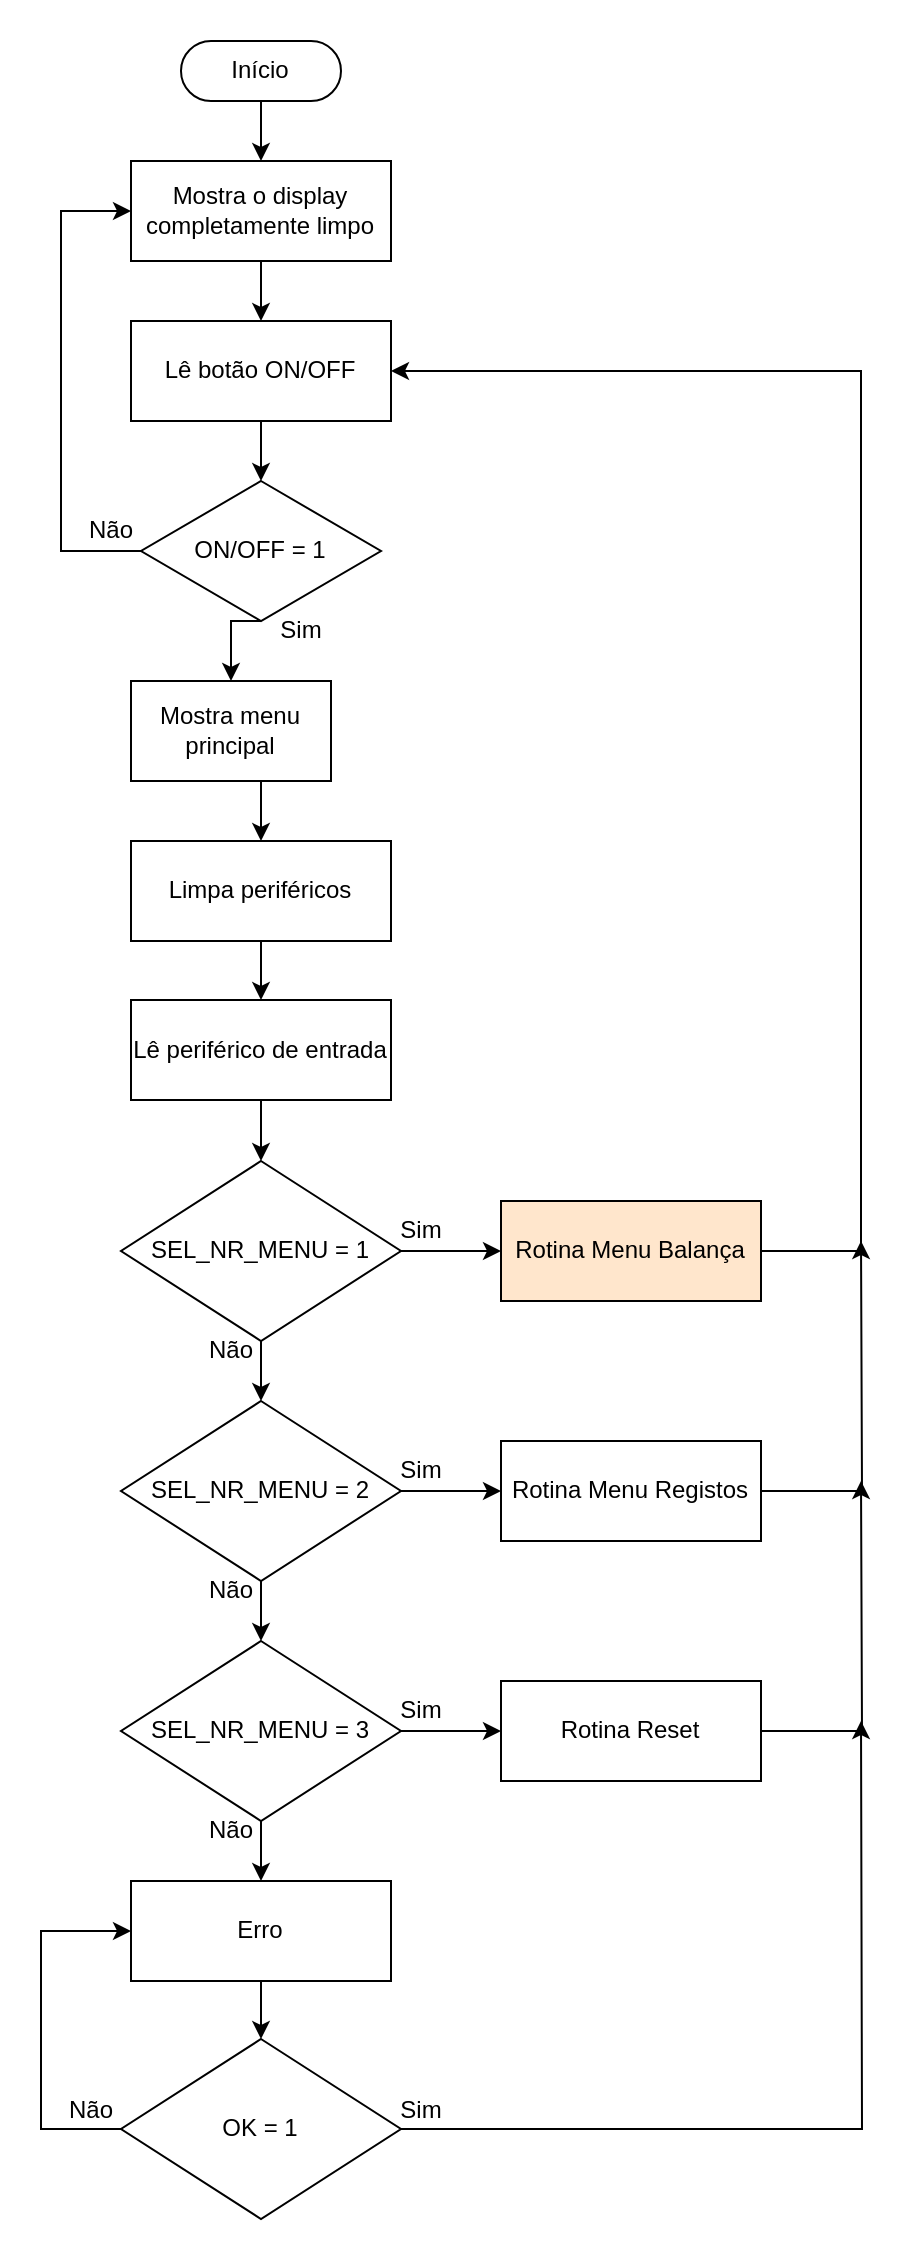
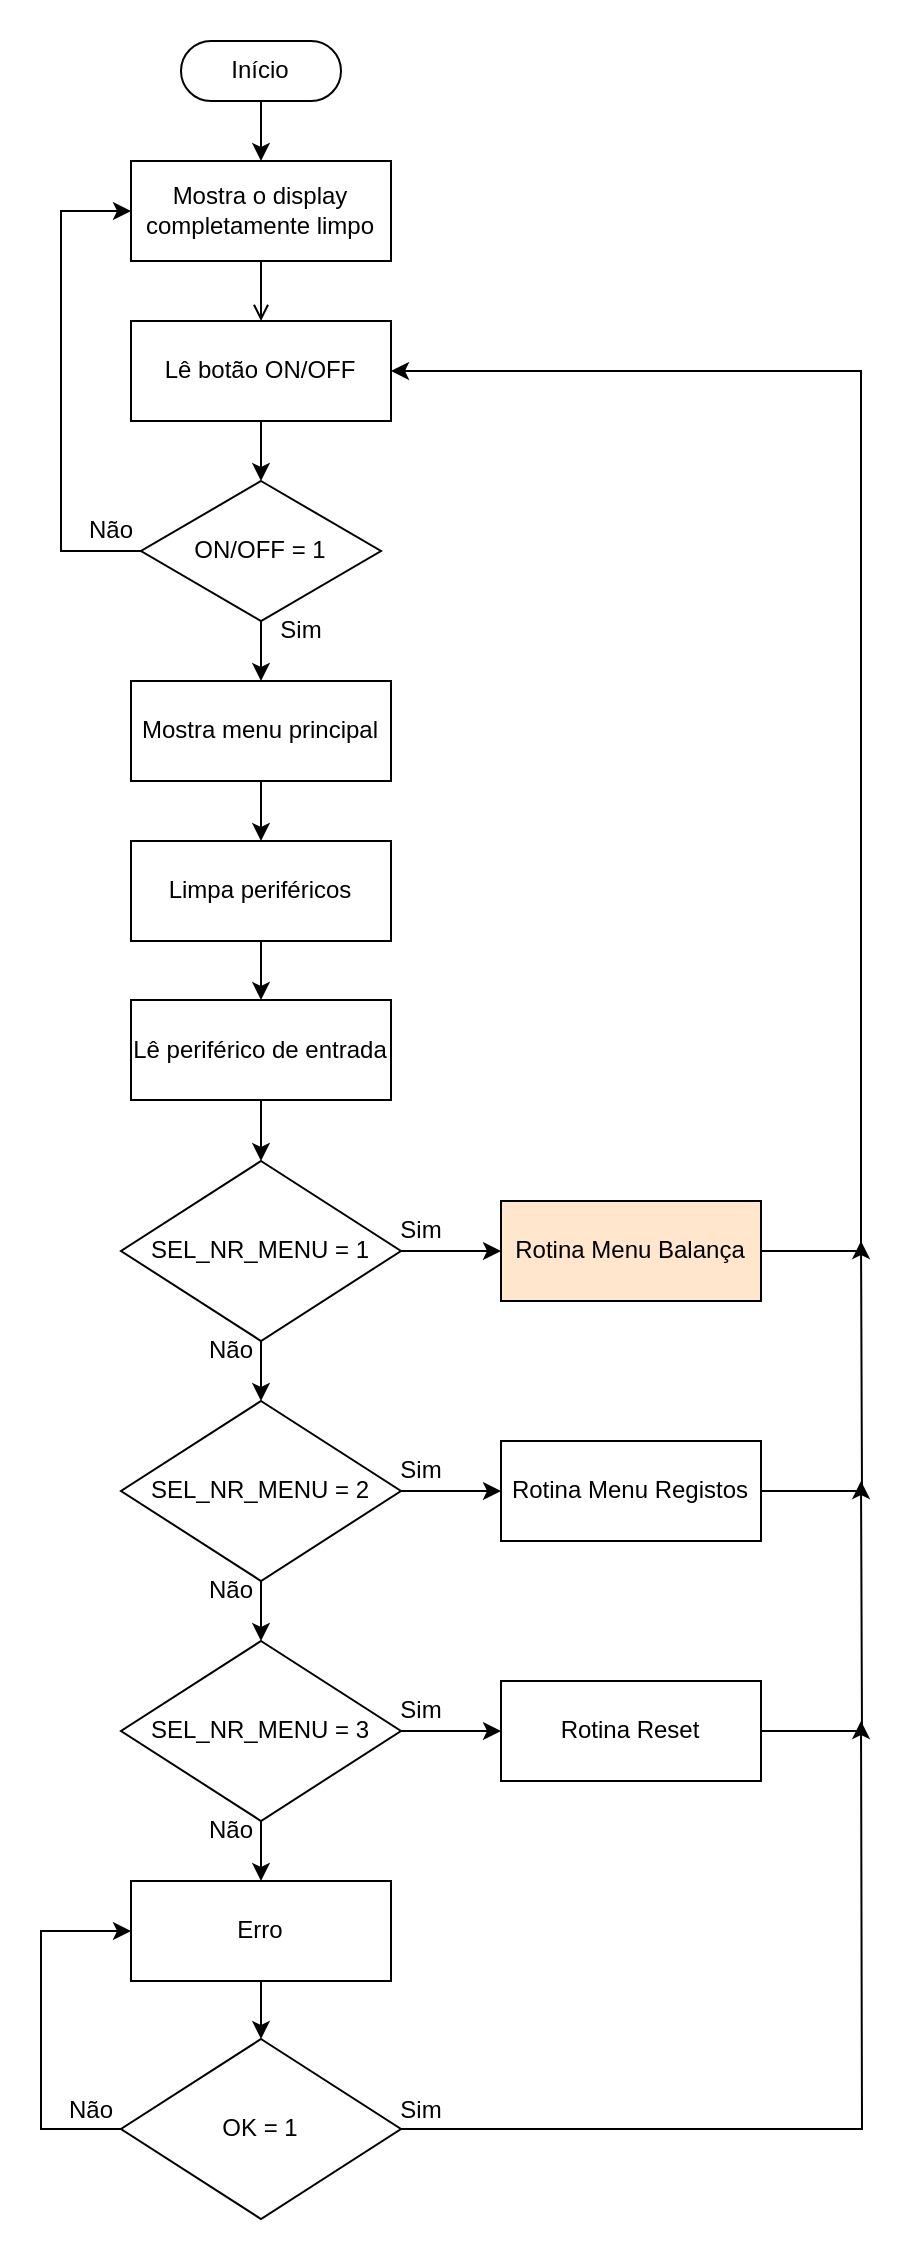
(261, 306) -> (261, 308)
(231, 731) -> (261, 731)
